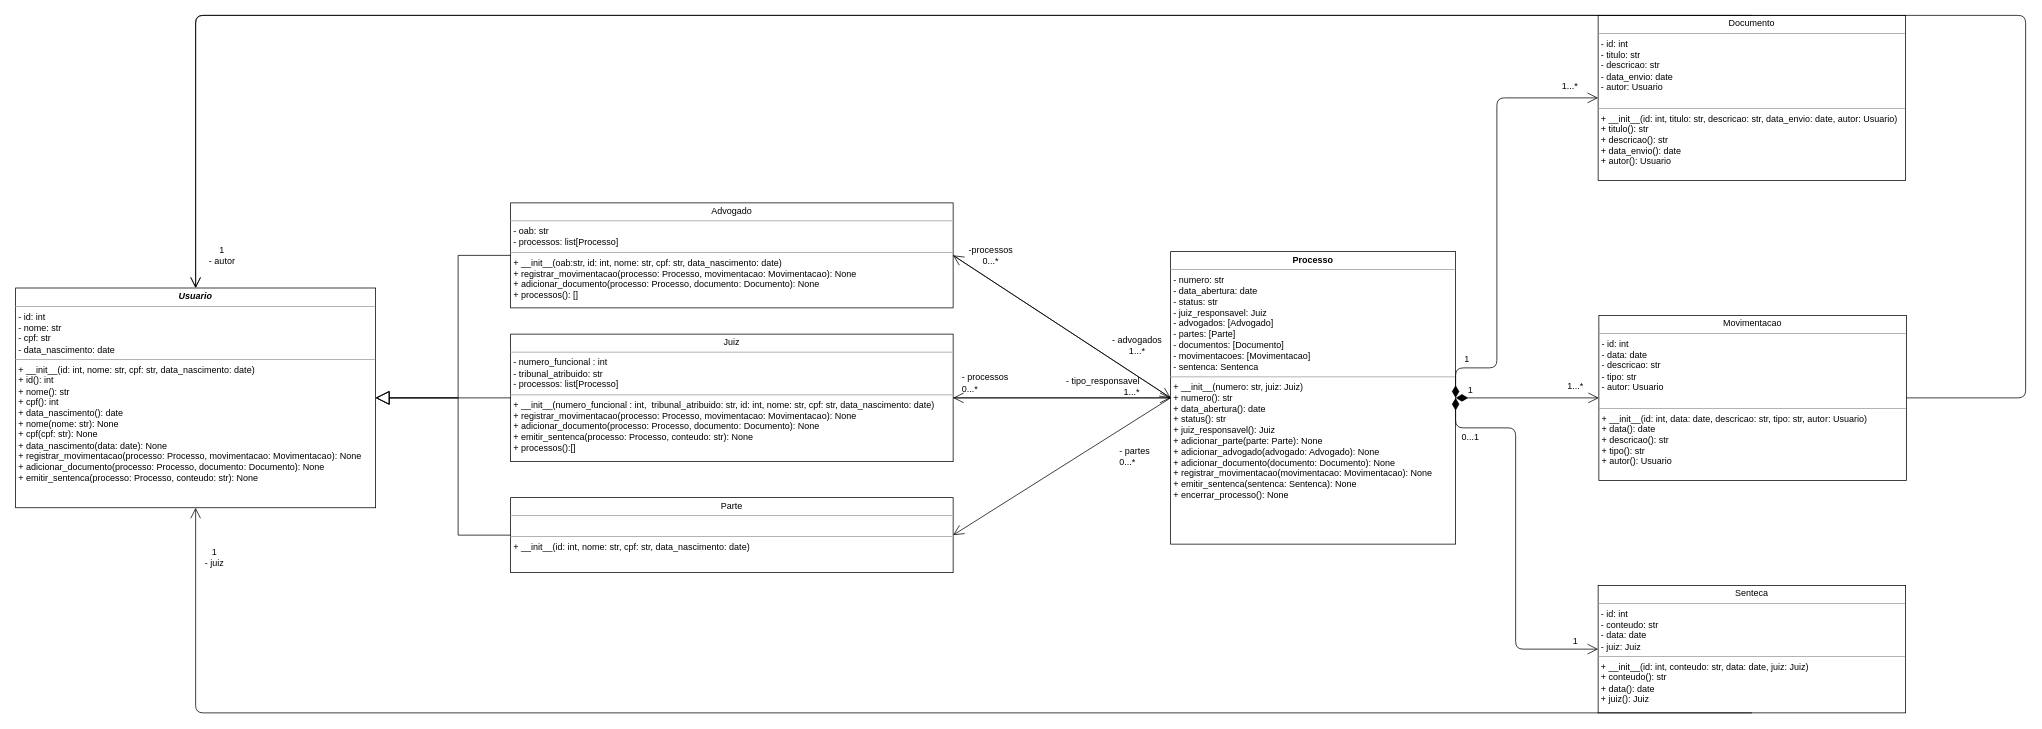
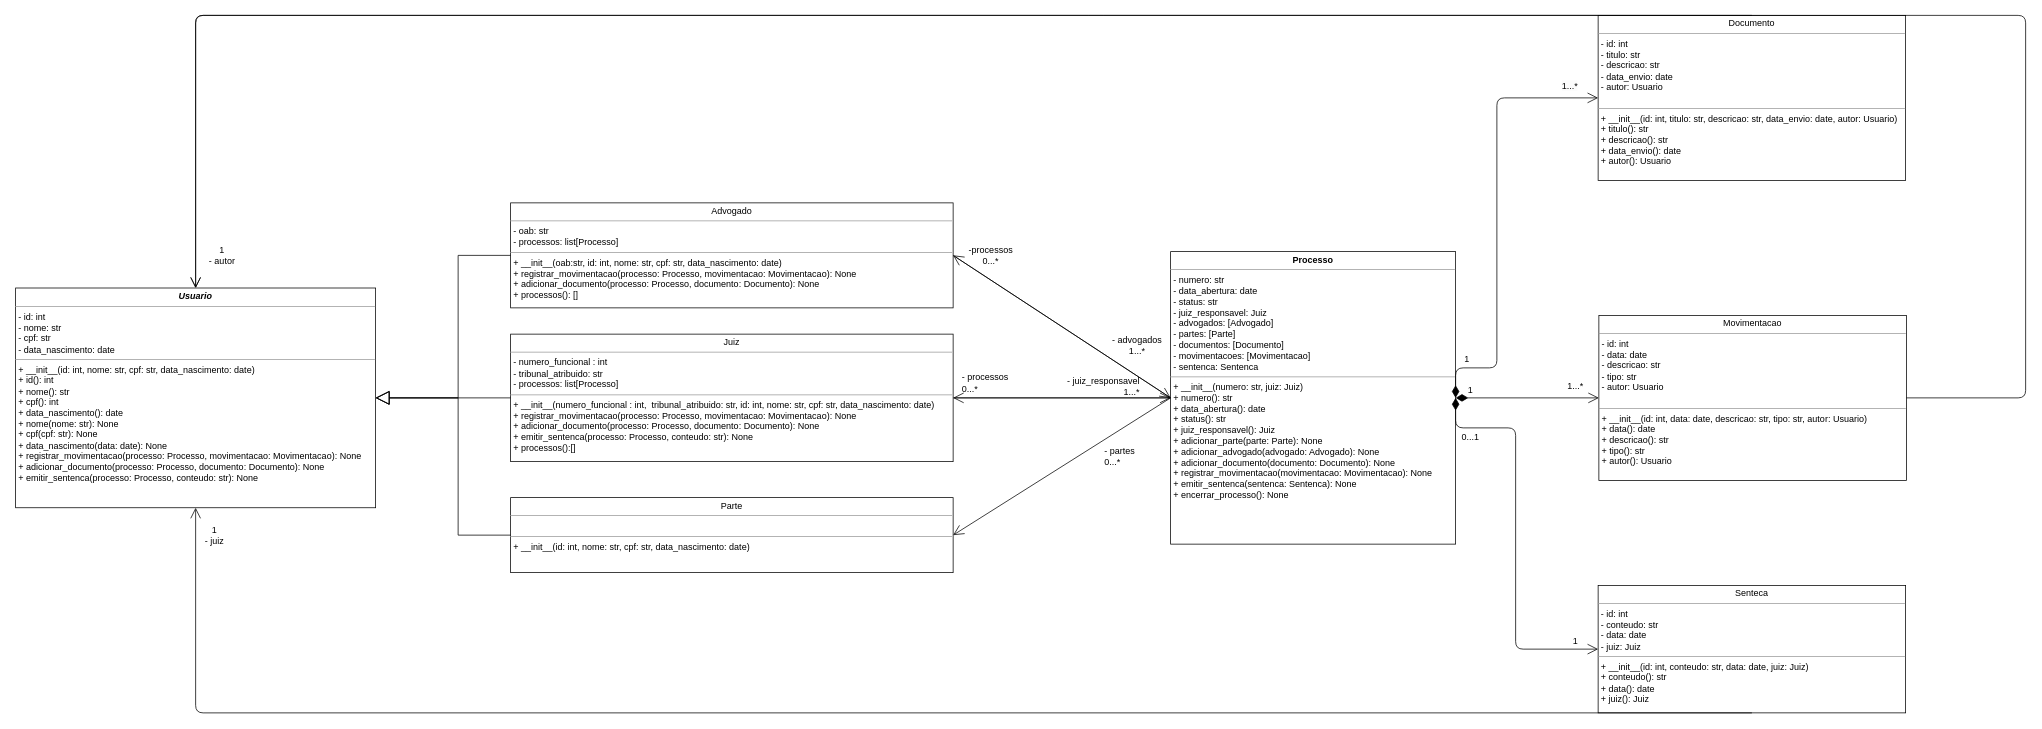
(1098, 387) -> (1098, 387)
(1140, 456) -> (1125, 456)
(214, 558) -> (214, 535)
